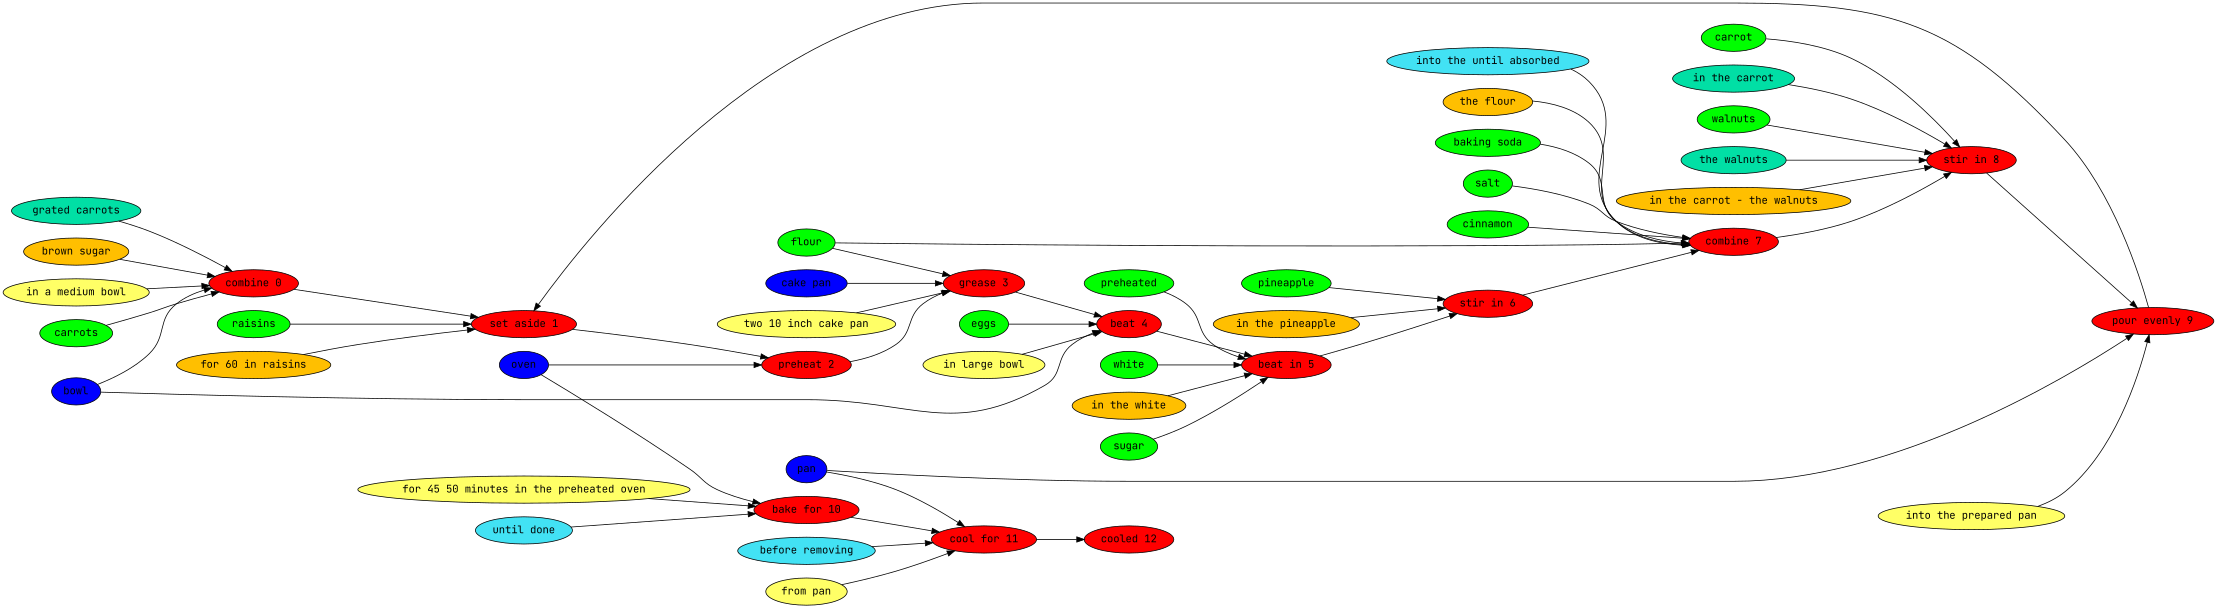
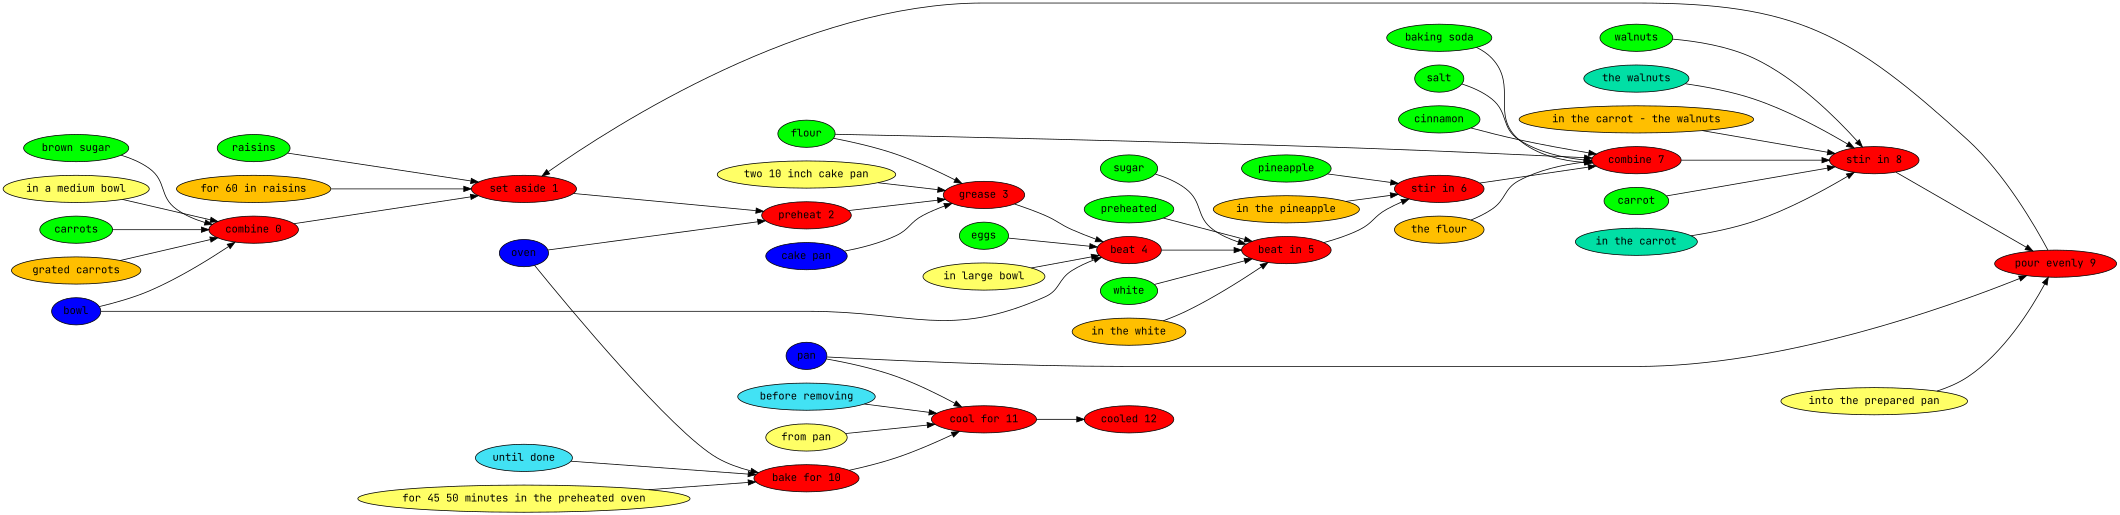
(1488, 61) -> none
(76, 211) -> (76, 270)
(76, 252) -> (76, 148)
